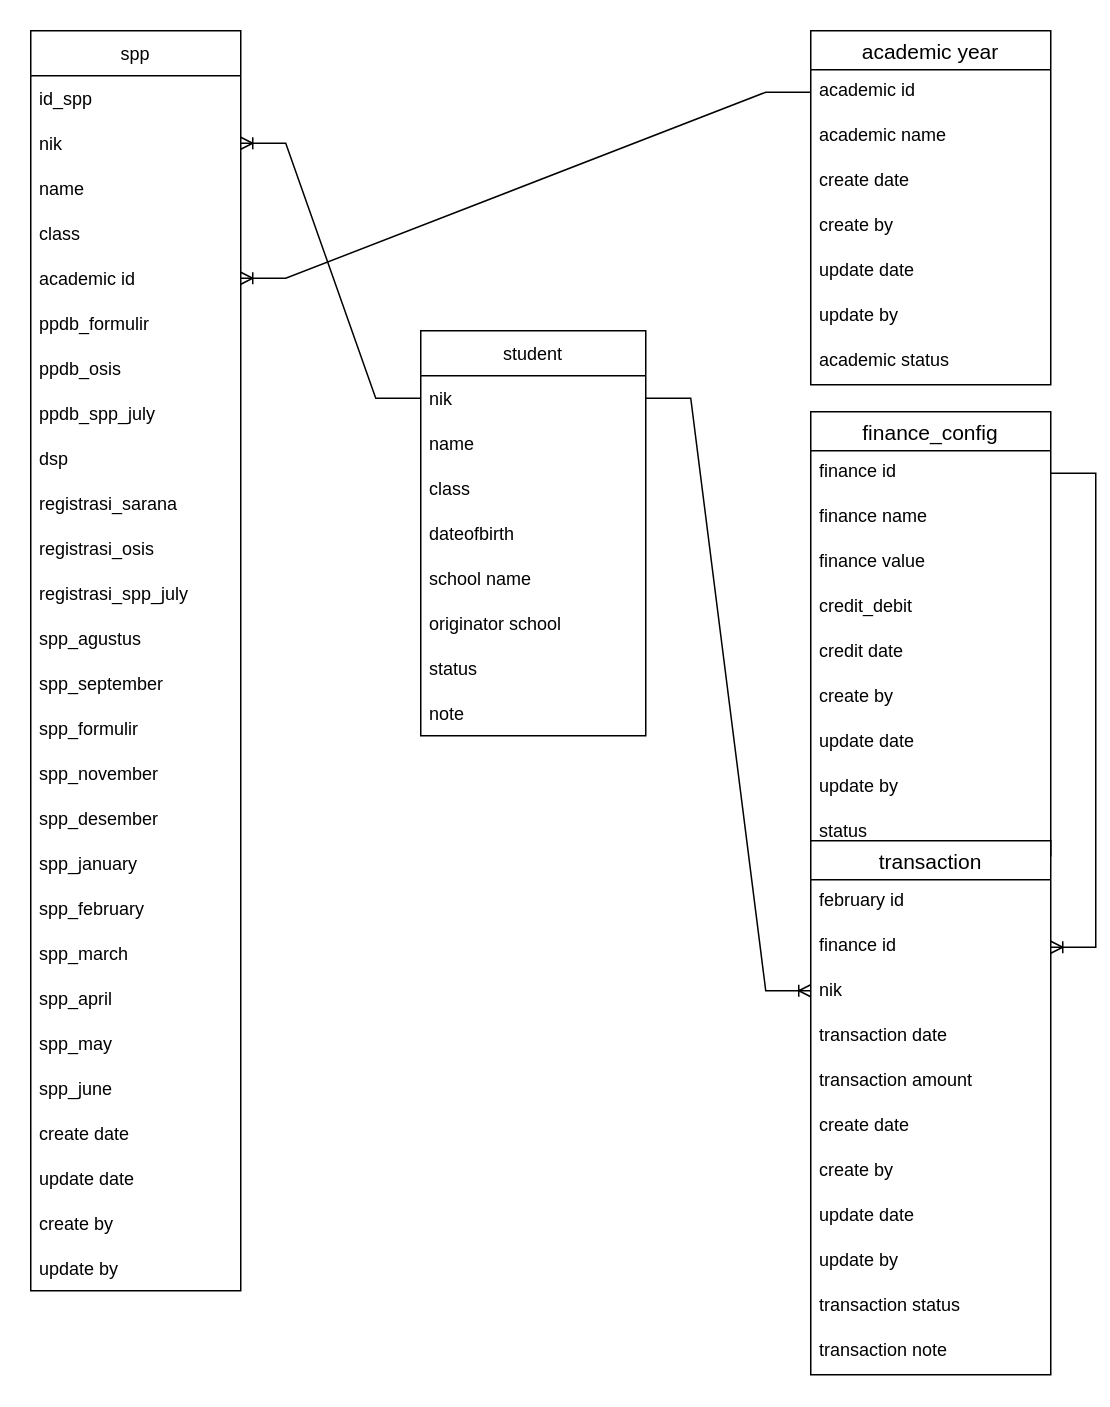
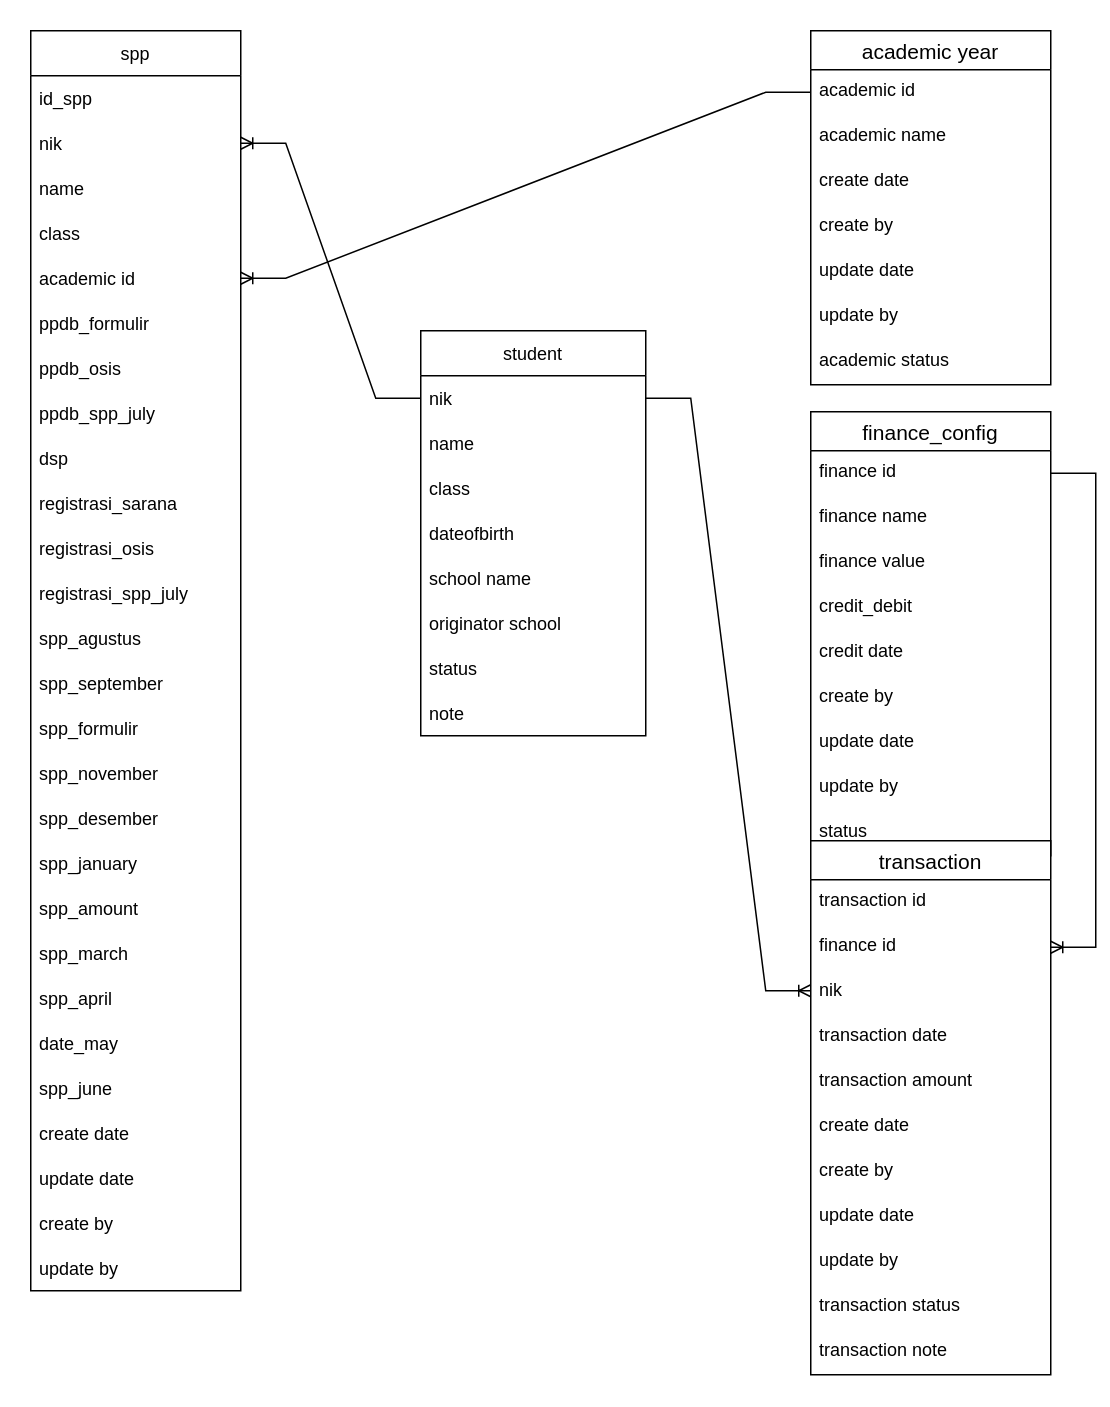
(870, 900) -> (883, 900)
(99, 909) -> (89, 909)
(74, 1044) -> (79, 1044)
